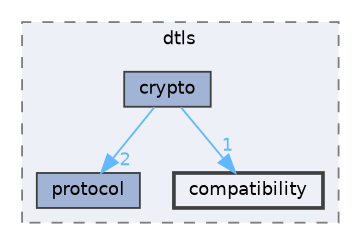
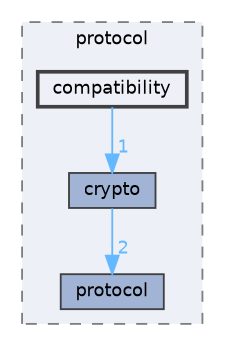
(180, 40) -> (112, 40)
(202, 133) -> (112, 131)
